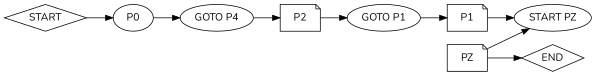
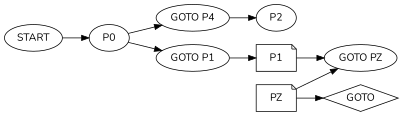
(45, 18) -> (33, 38)
(300, 18) -> (276, 18)
(330, 18) -> (141, 46)
(553, 18) -> (361, 58)
(553, 58) -> (361, 98)
